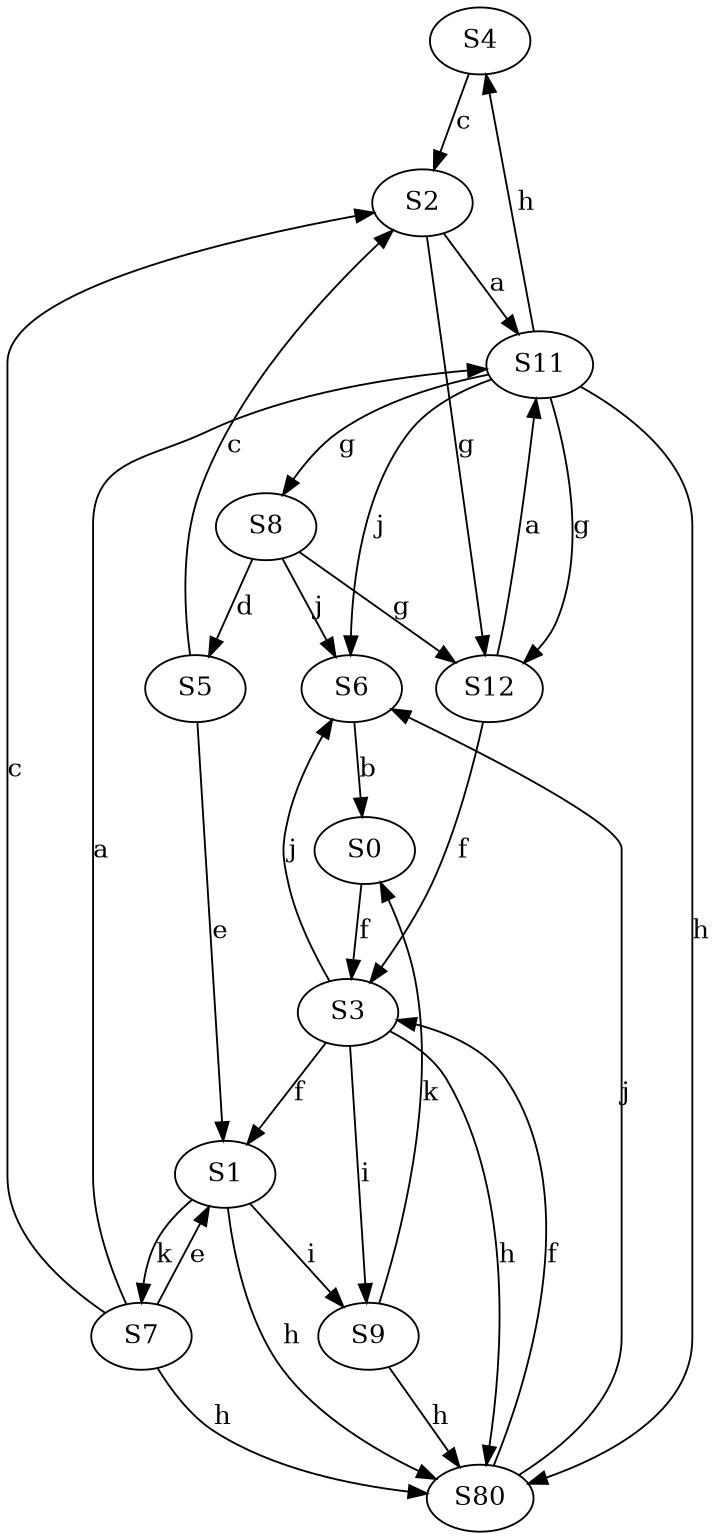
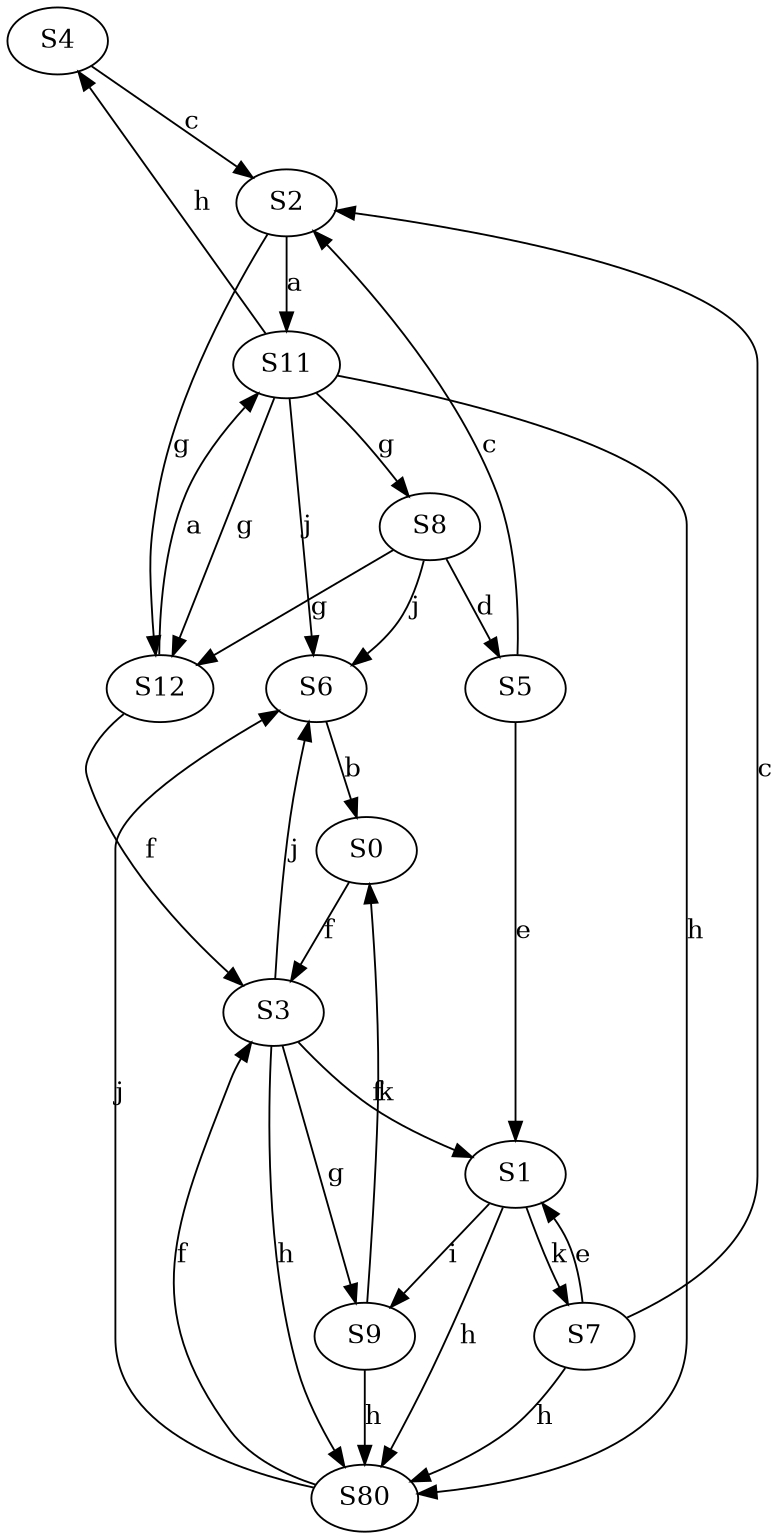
(93, 703) -> none
(366, 1174) -> (337, 1174)
